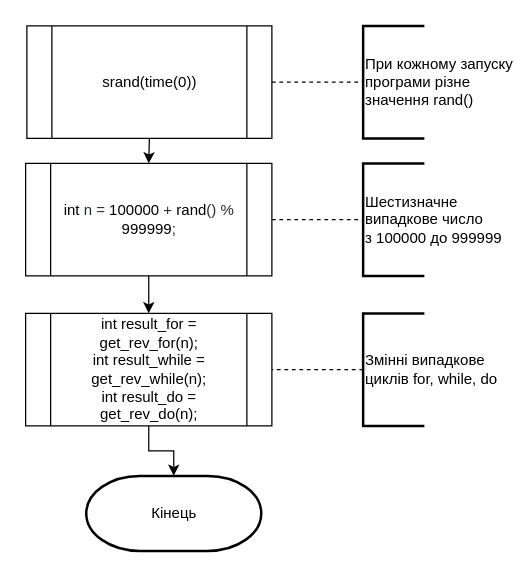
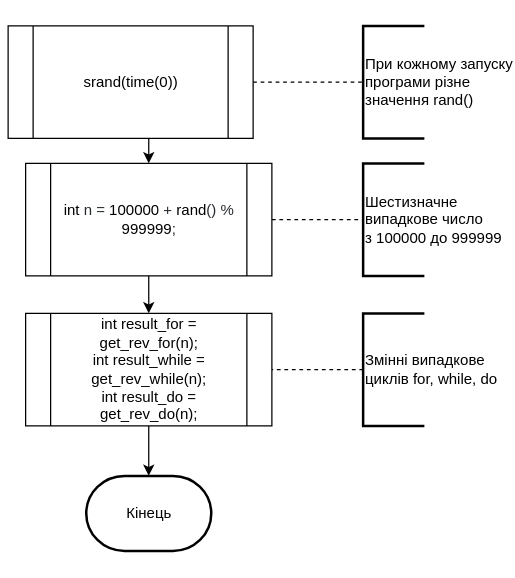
(149, 82) -> (131, 82)
(174, 513) -> (149, 513)
